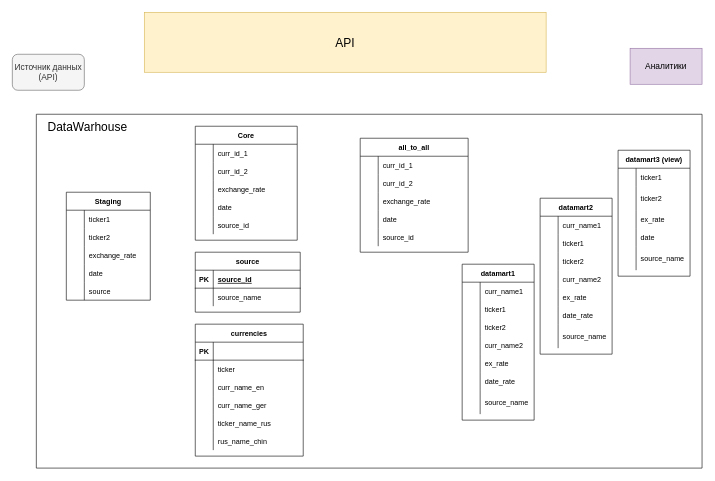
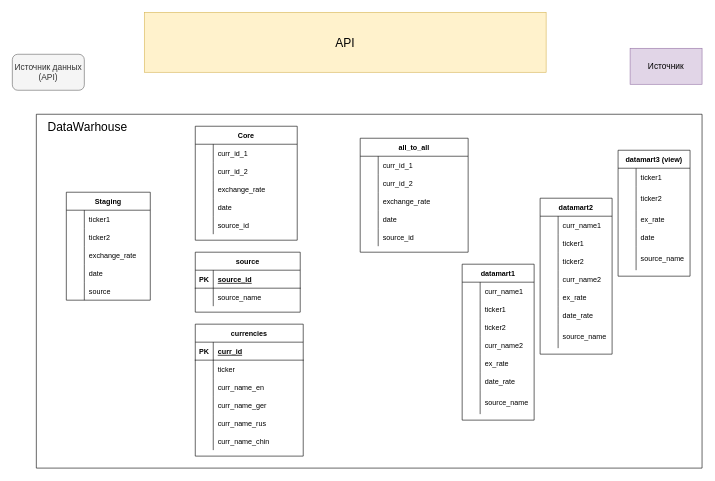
(666, 66) -> (666, 66)
none -> (258, 351)
(247, 424) -> (244, 424)
(243, 442) -> (245, 442)
